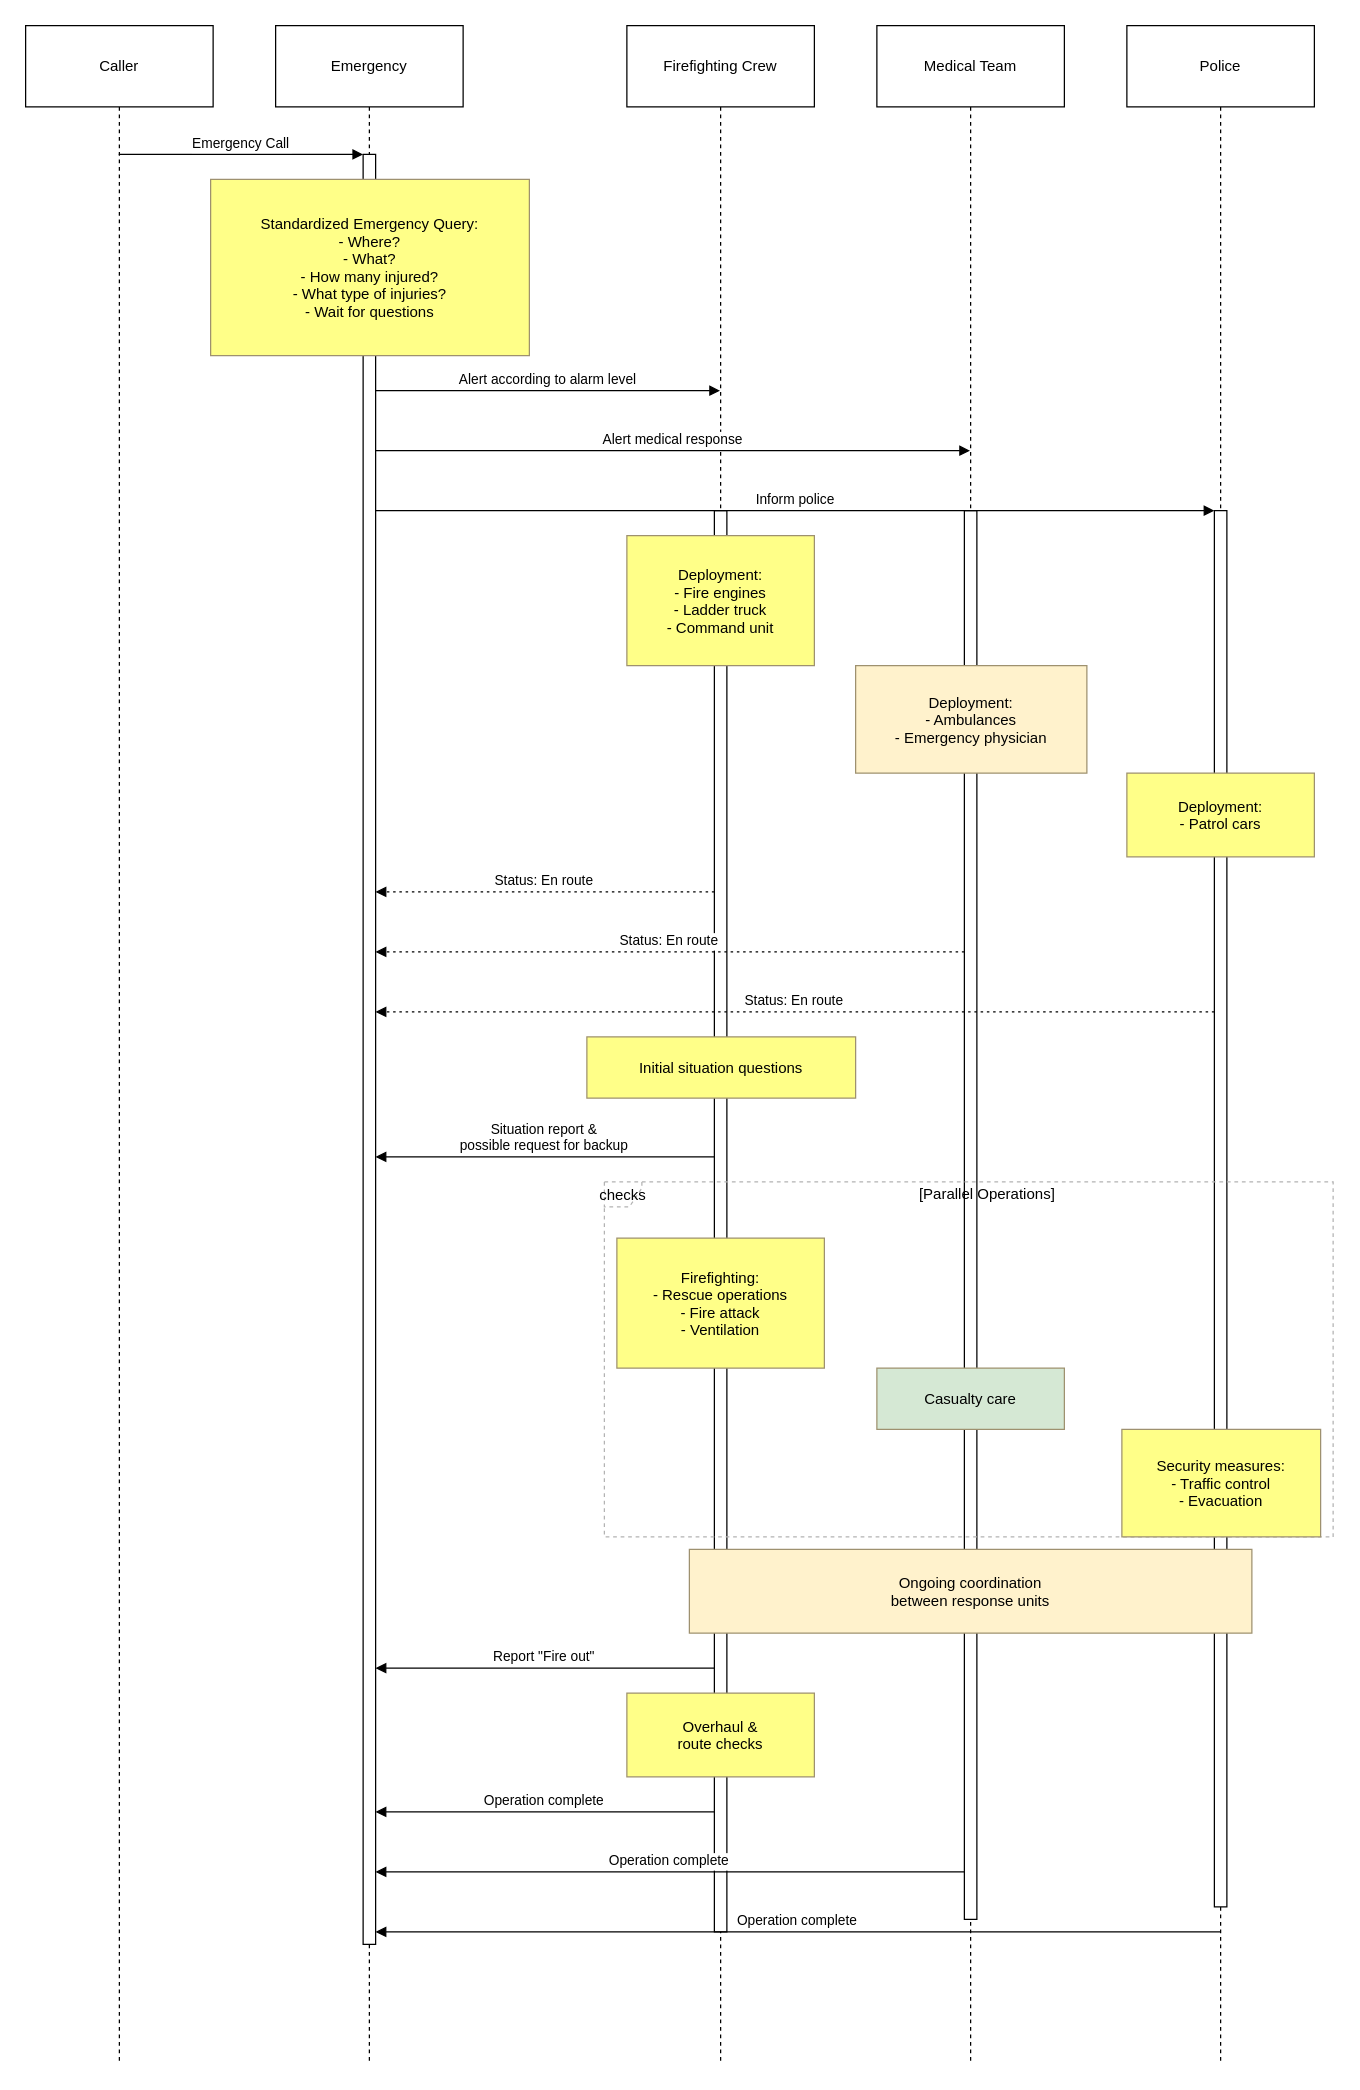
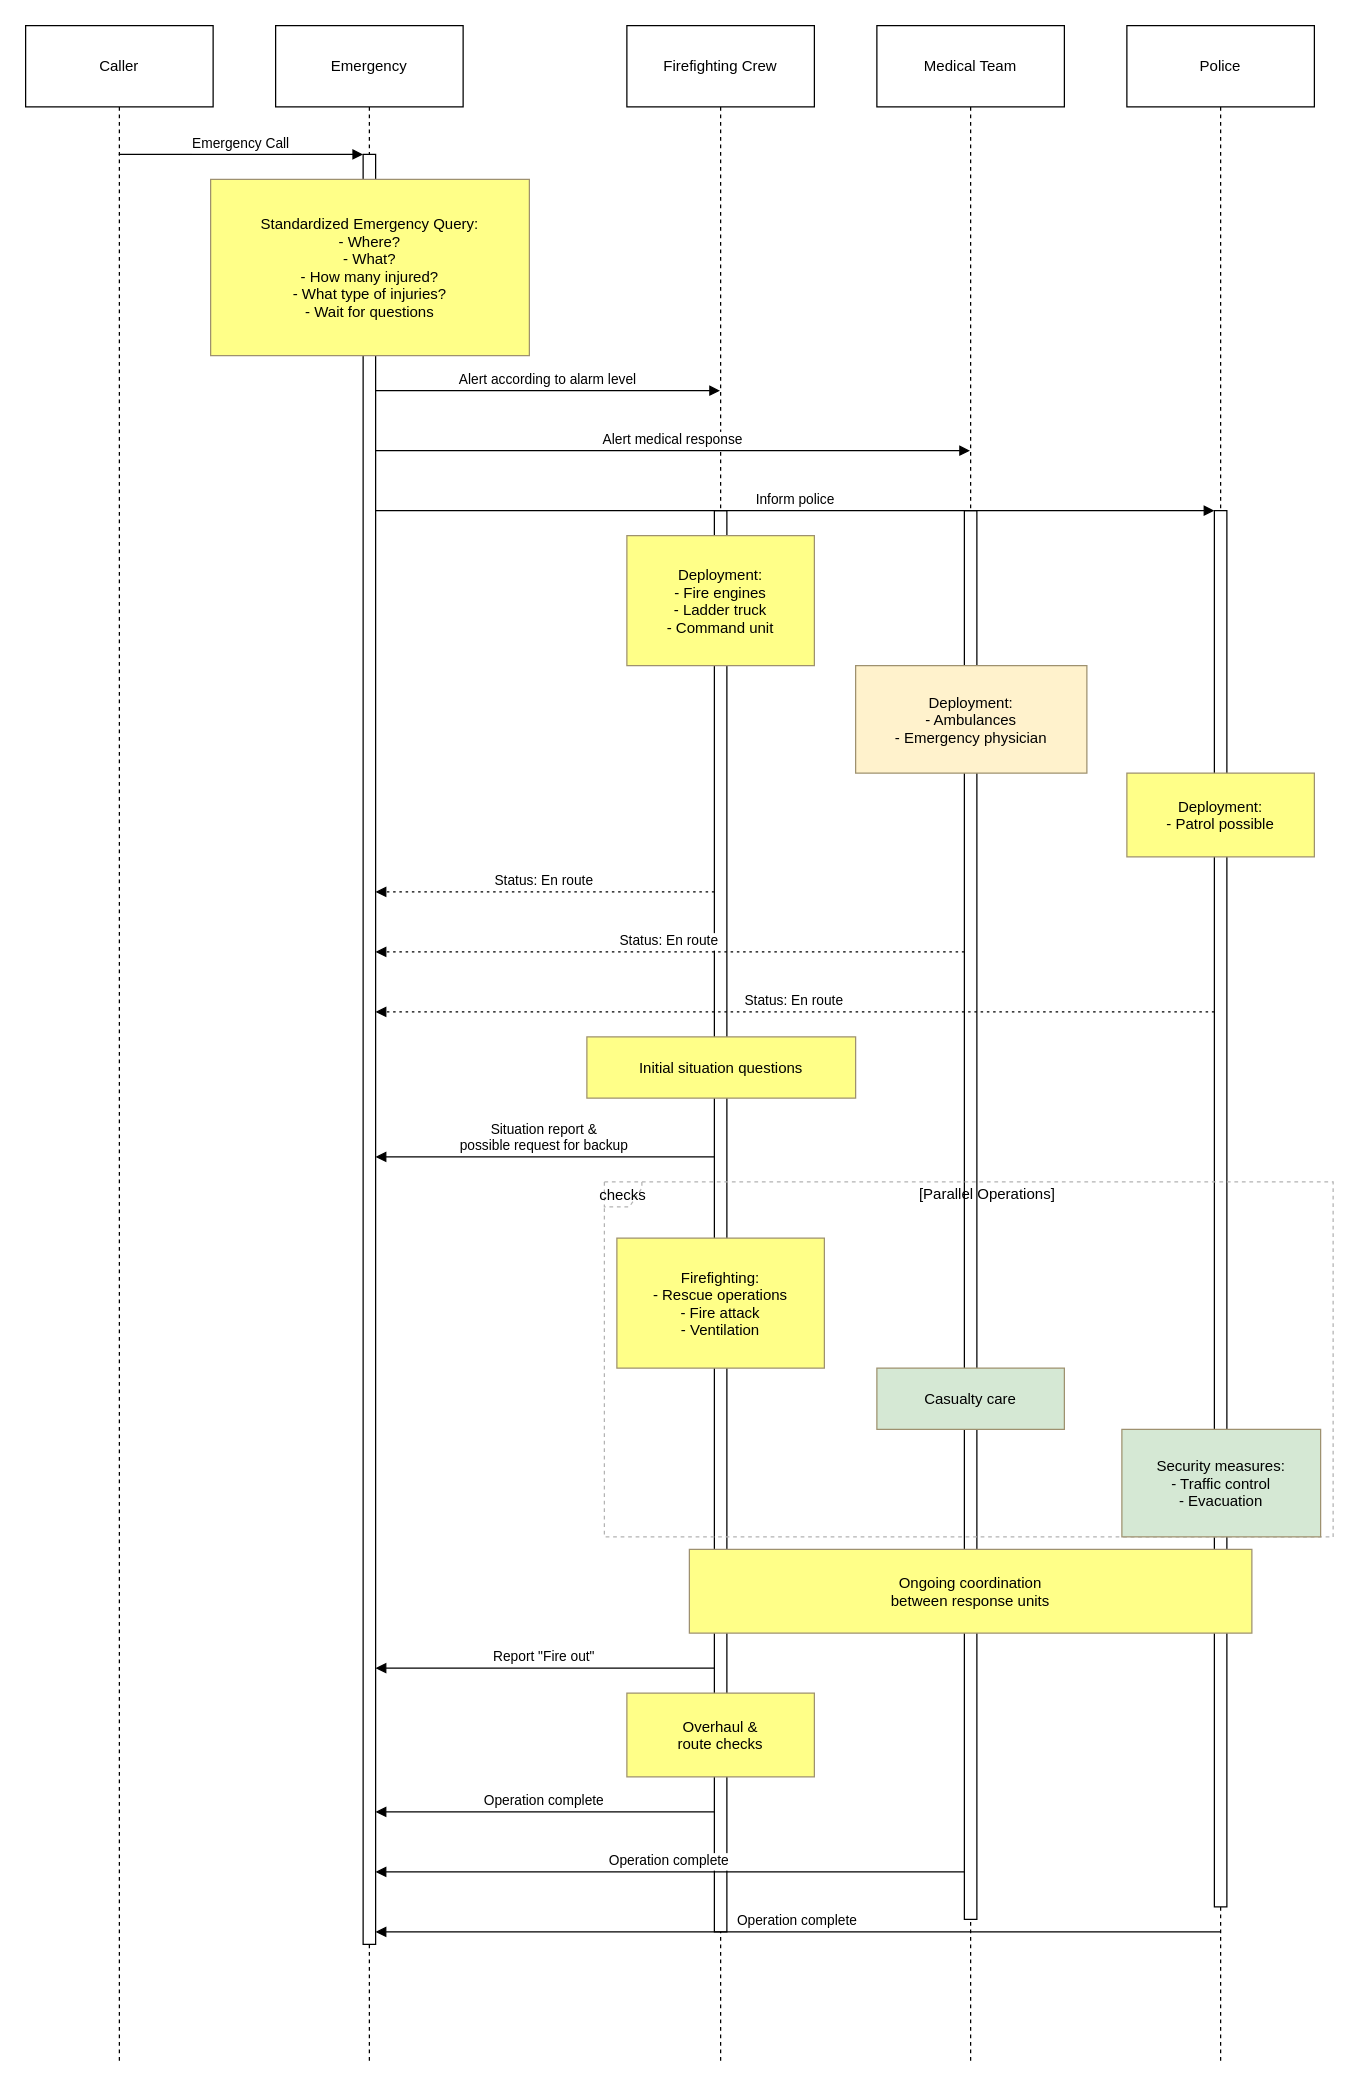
(1220, 807) -> (1220, 807)
(1221, 1483) -> (1221, 1483)
(971, 1591) -> (971, 1591)
